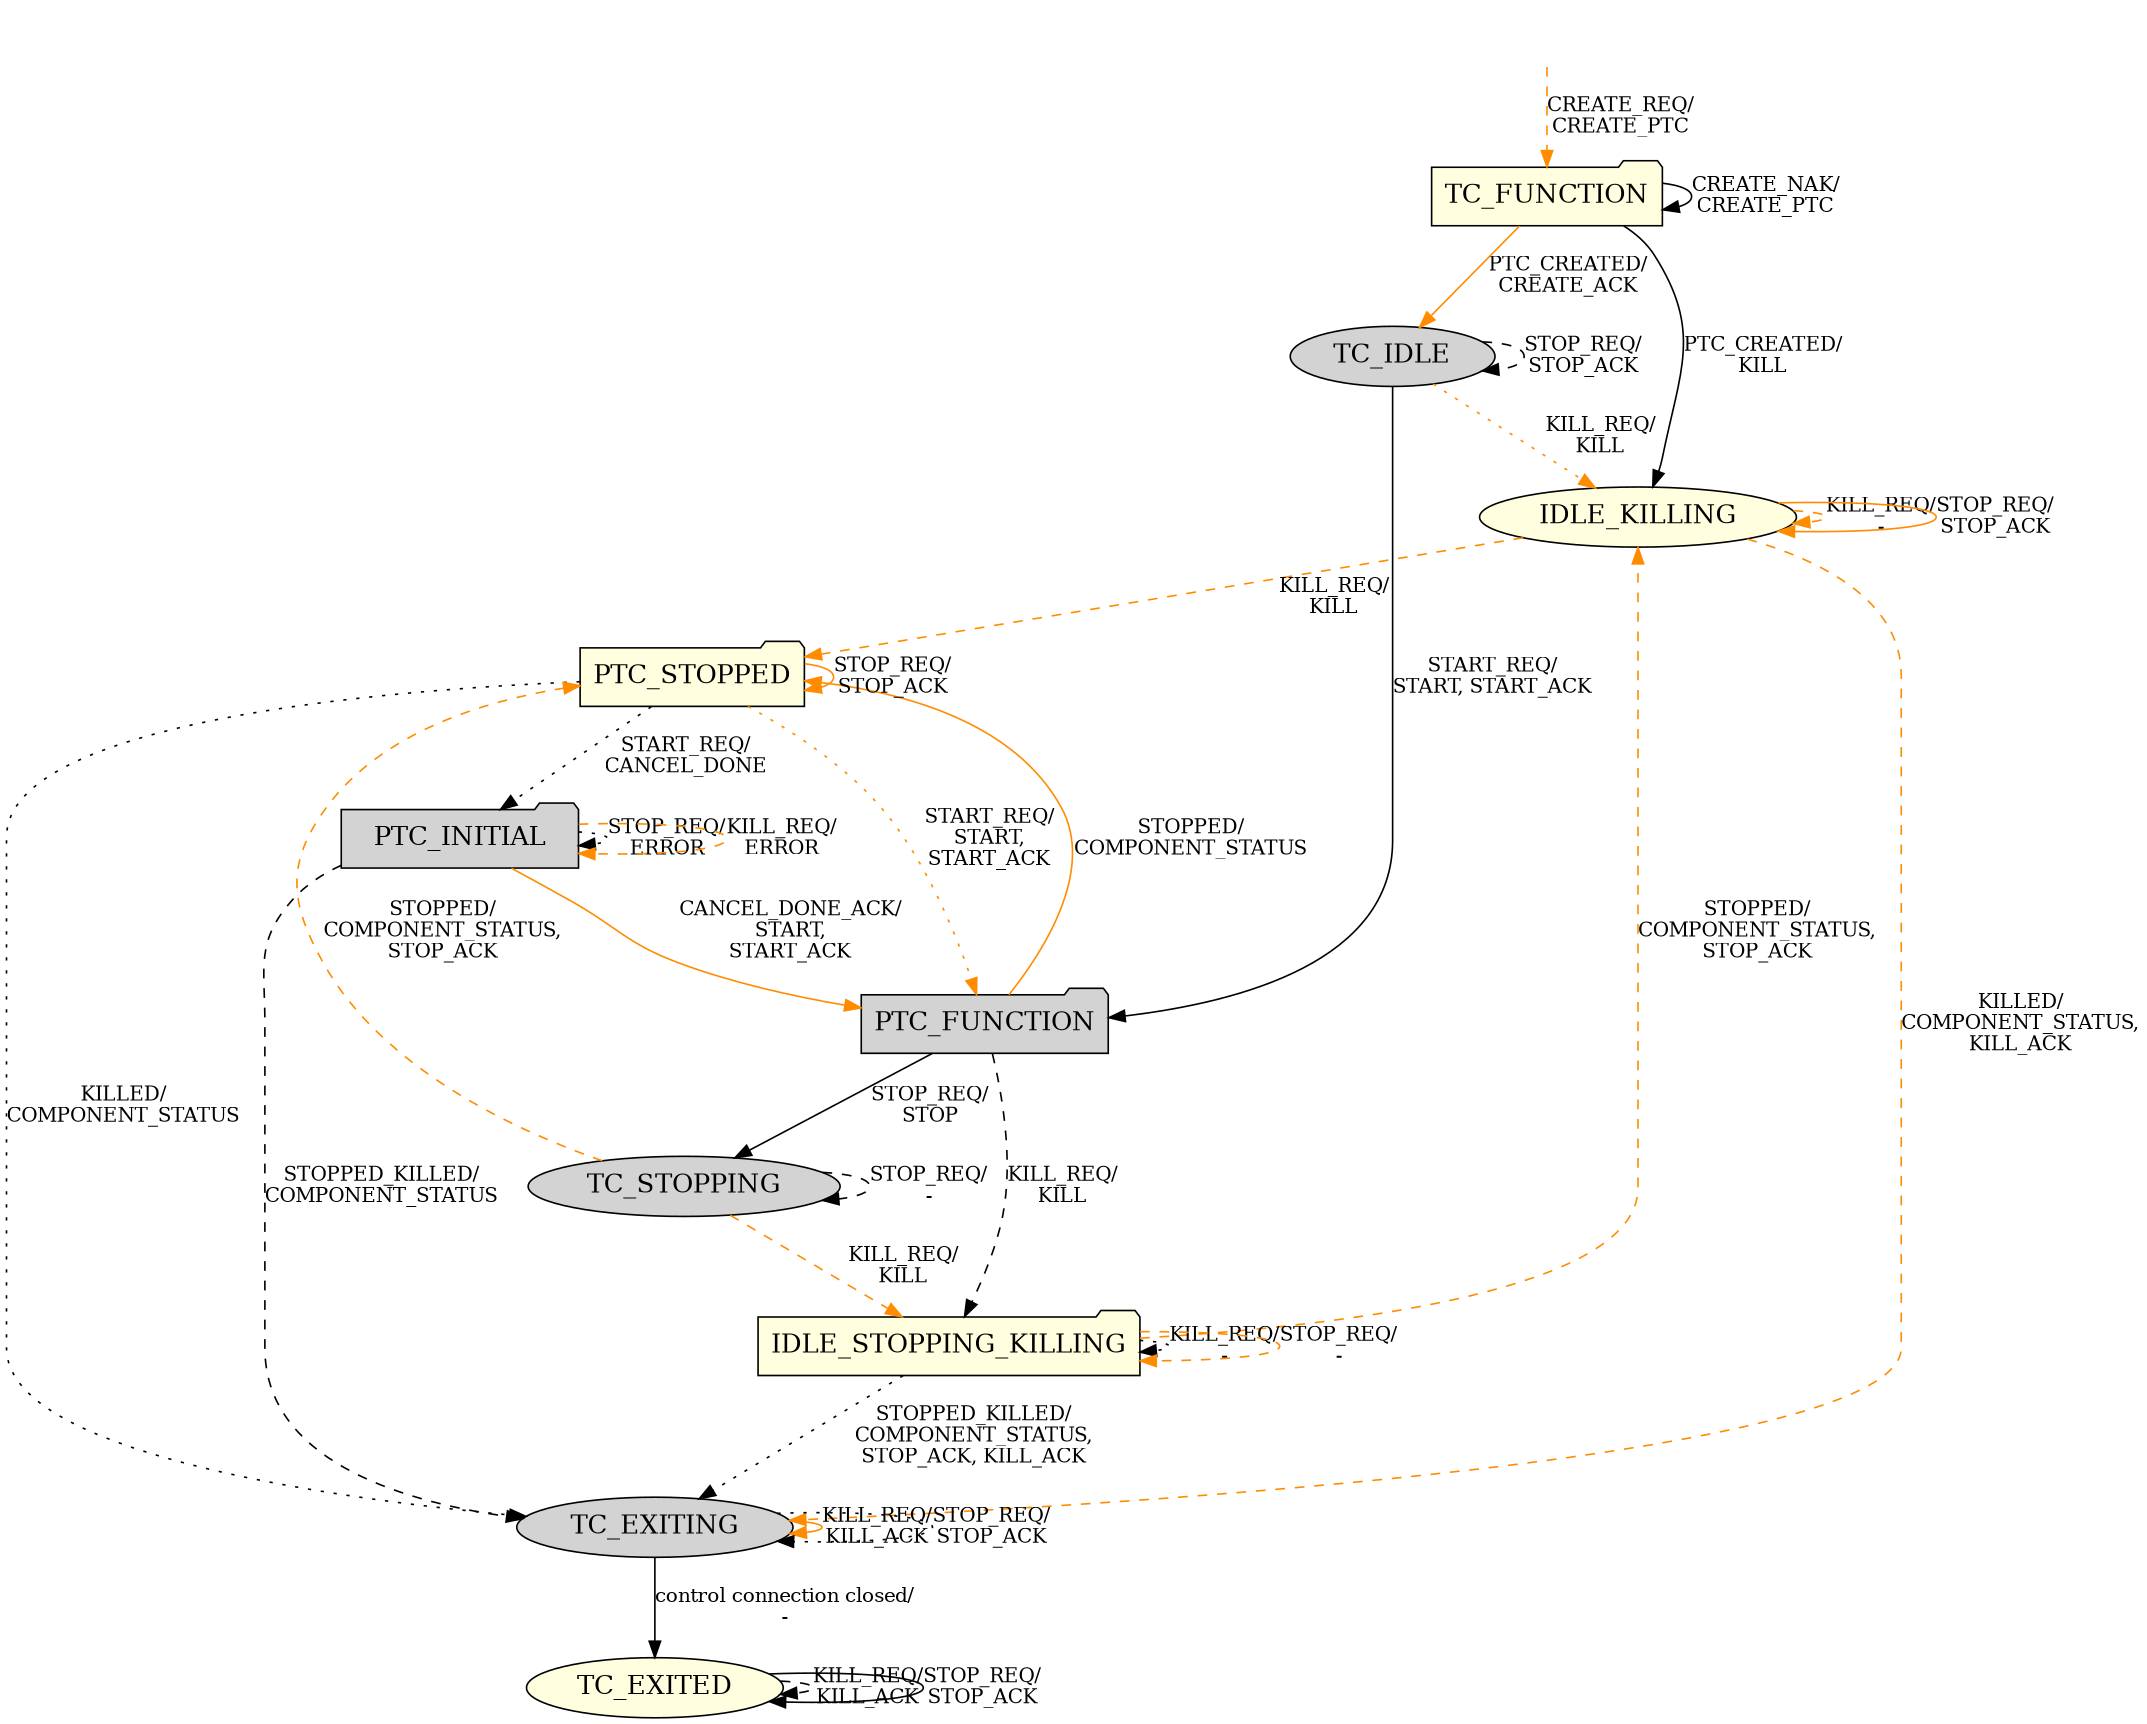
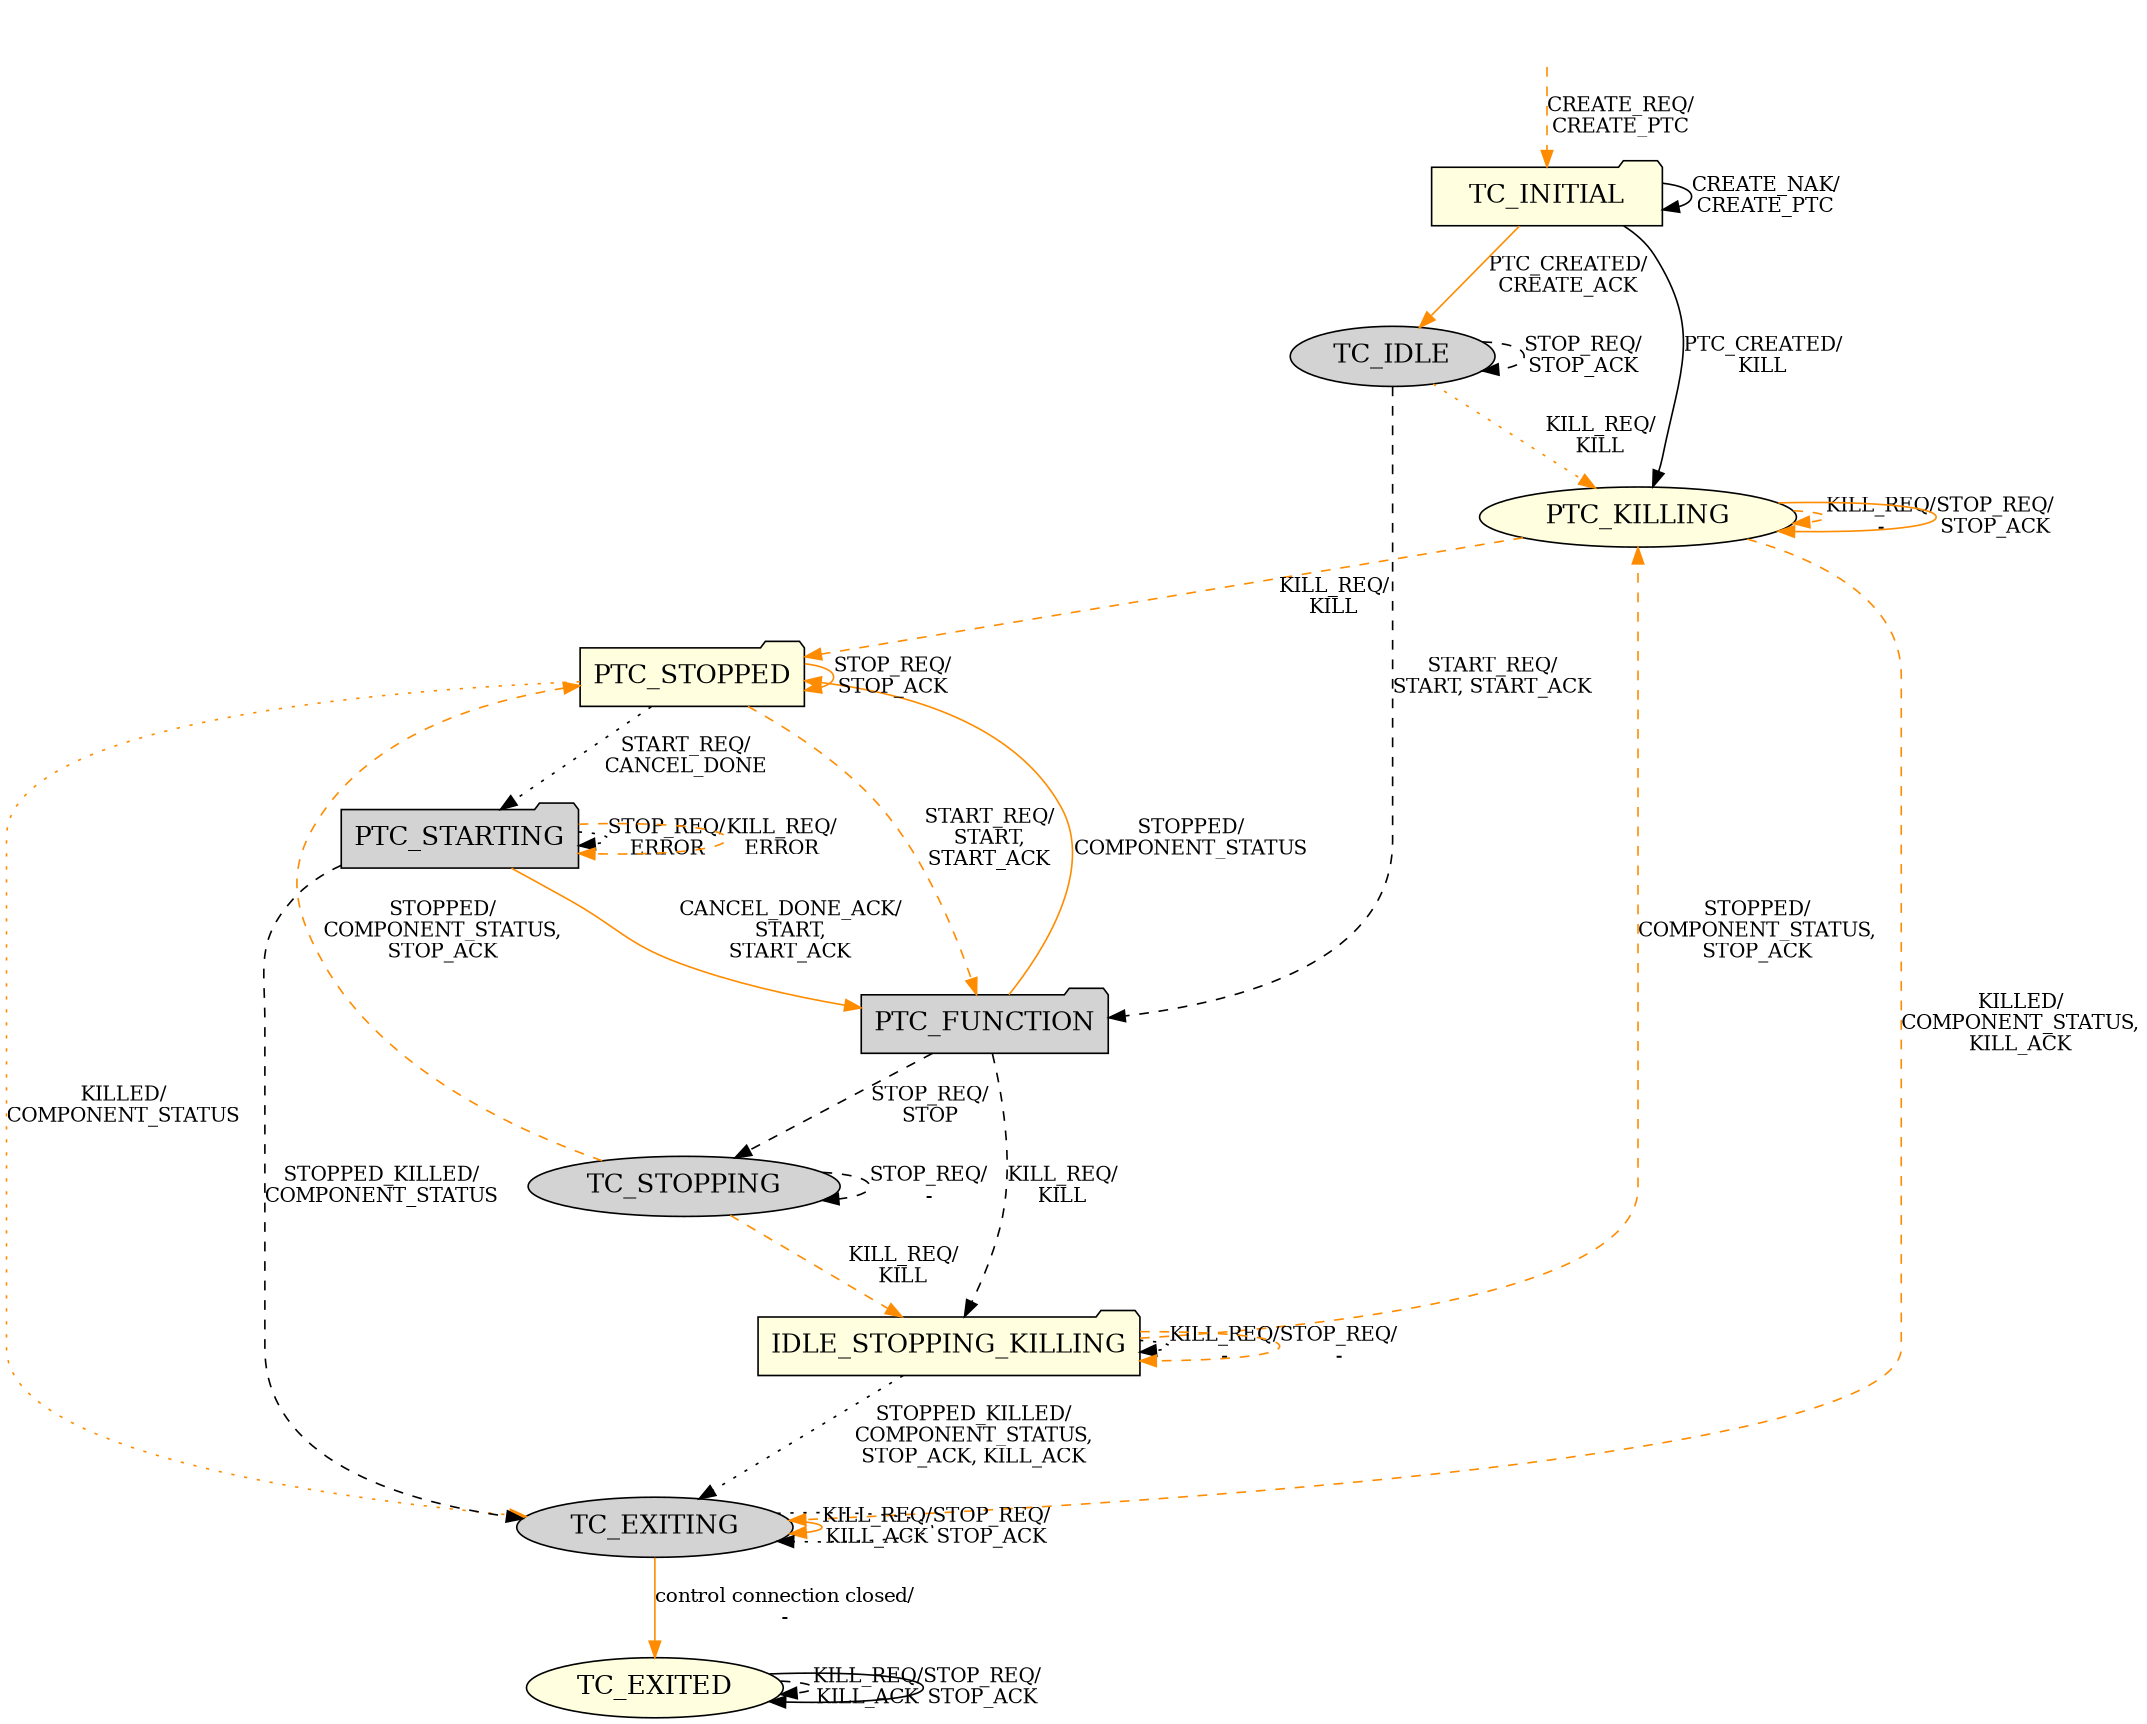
(1547, 196) -> (1547, 196)
(1638, 517) -> (1638, 517)
(1393, 788) -> (1393, 788)
(889, 818) -> (889, 818)
(460, 839) -> (460, 839)
(6, 1059) -> (6, 1059)
(841, 1102) -> (841, 1102)
(655, 1599) -> (655, 1599)
